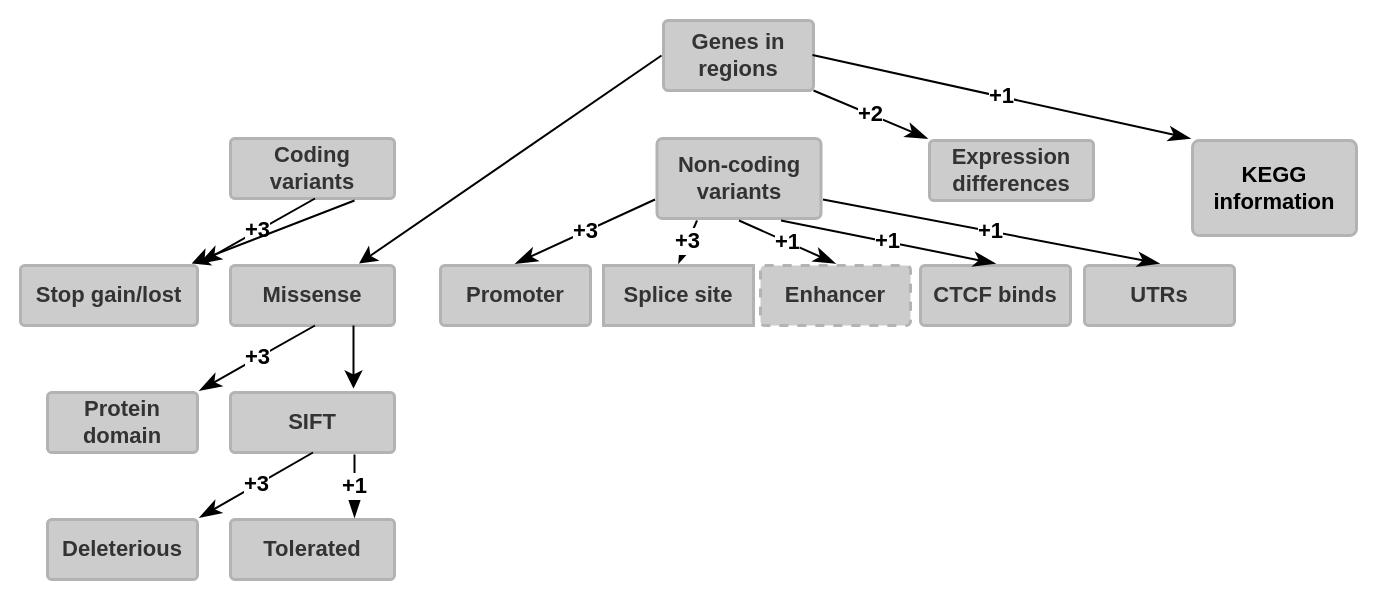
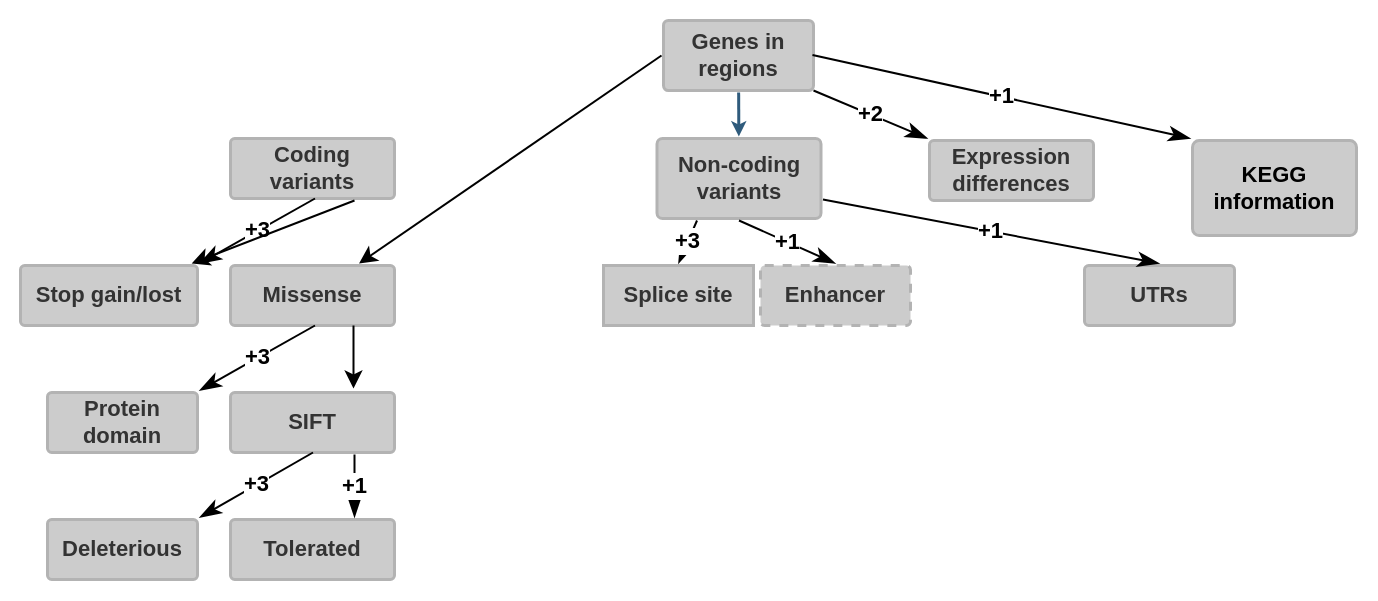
none -> (739, 109)
(592, 229) -> none
(881, 240) -> none
(516, 296) -> none
(996, 296) -> none
